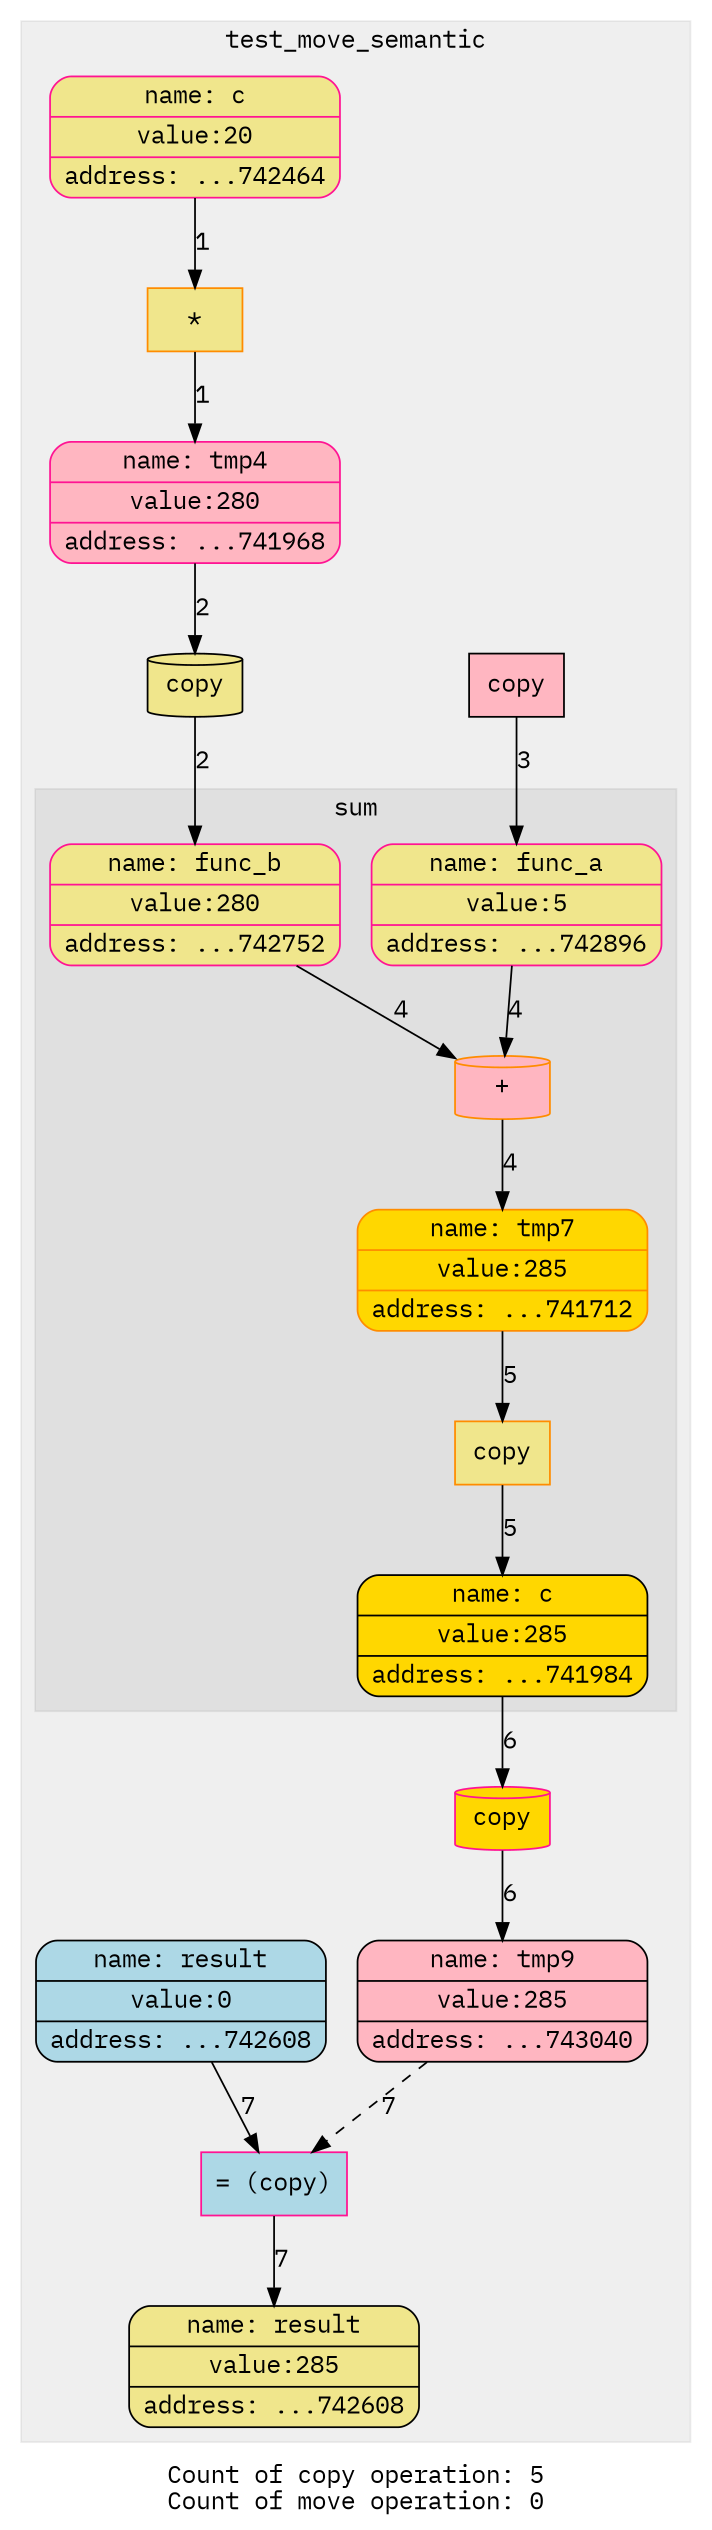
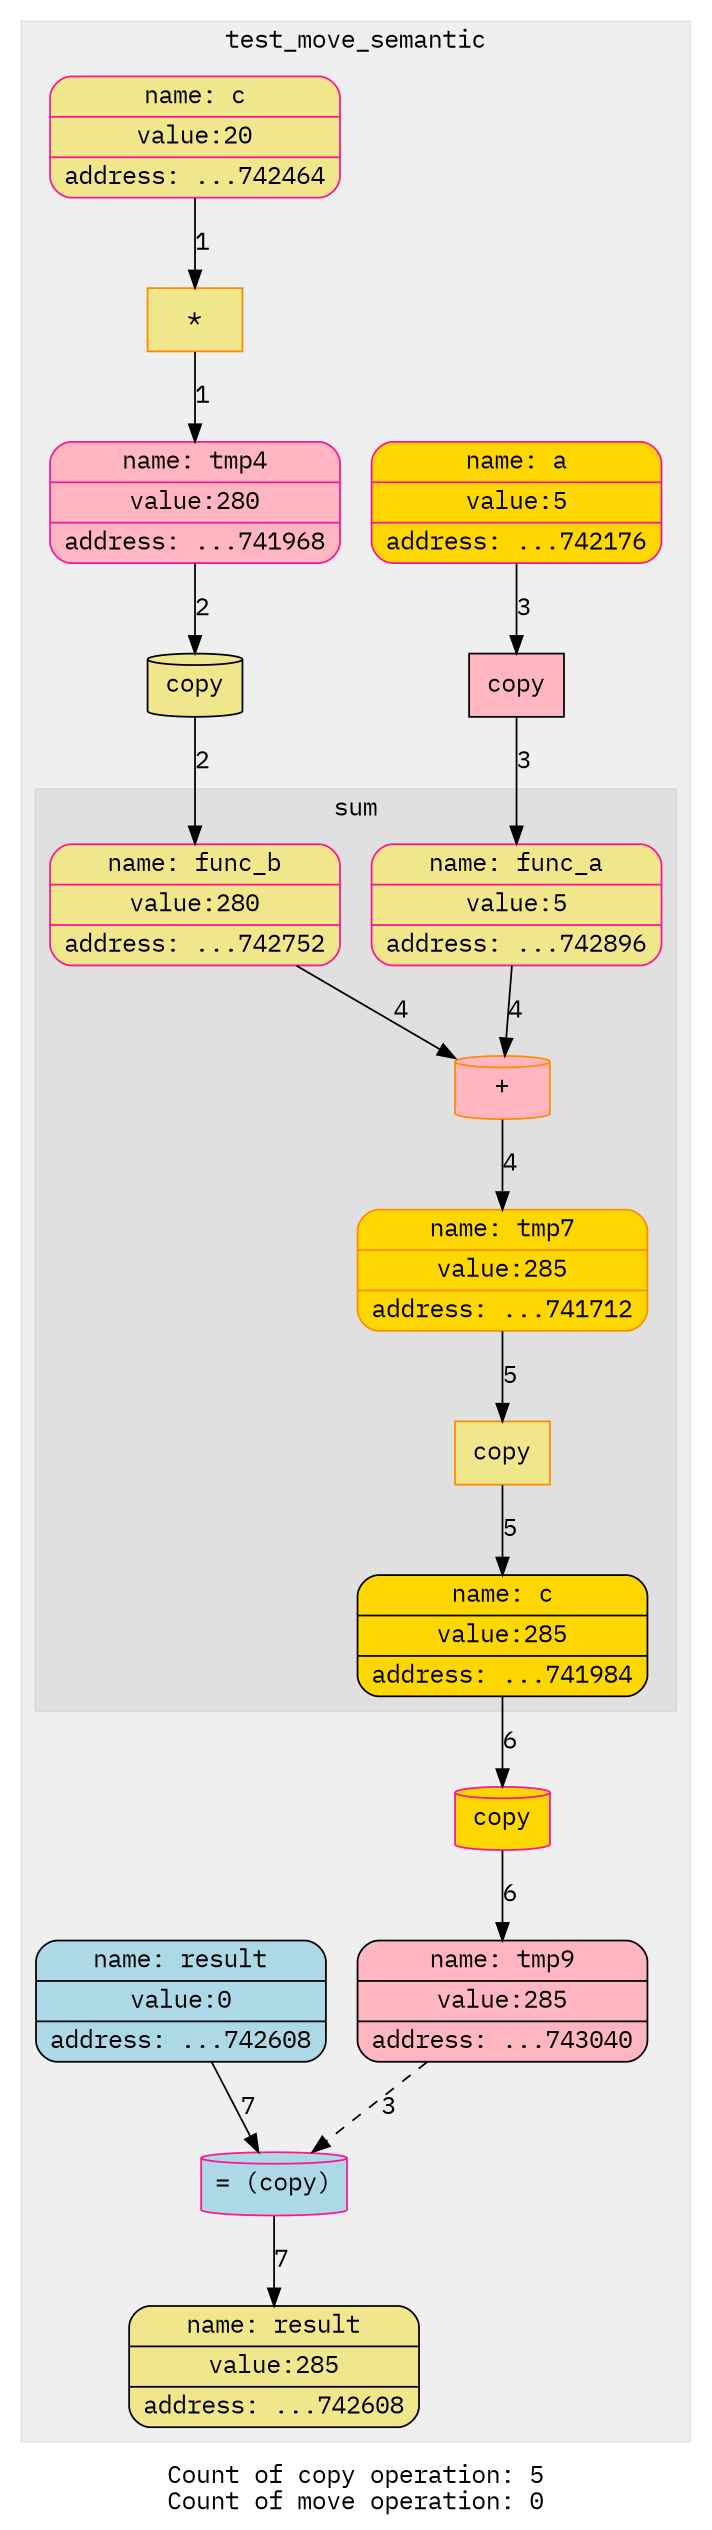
none -> (517, 502)
(389, 2107) -> (389, 2107)
(274, 2184) -> (274, 2184)
